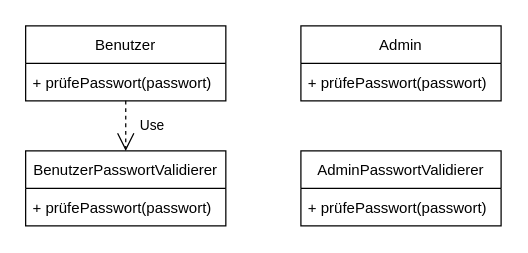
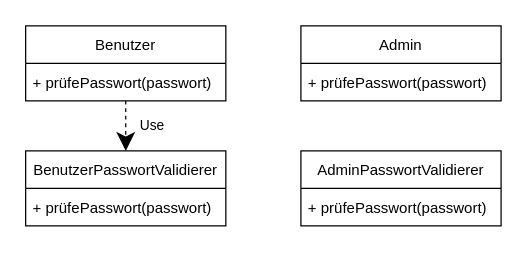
(126, 140) -> (126, 135)
